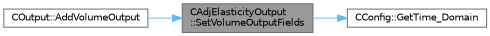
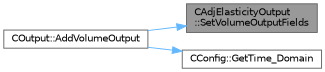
(325, 18) -> (160, 49)
